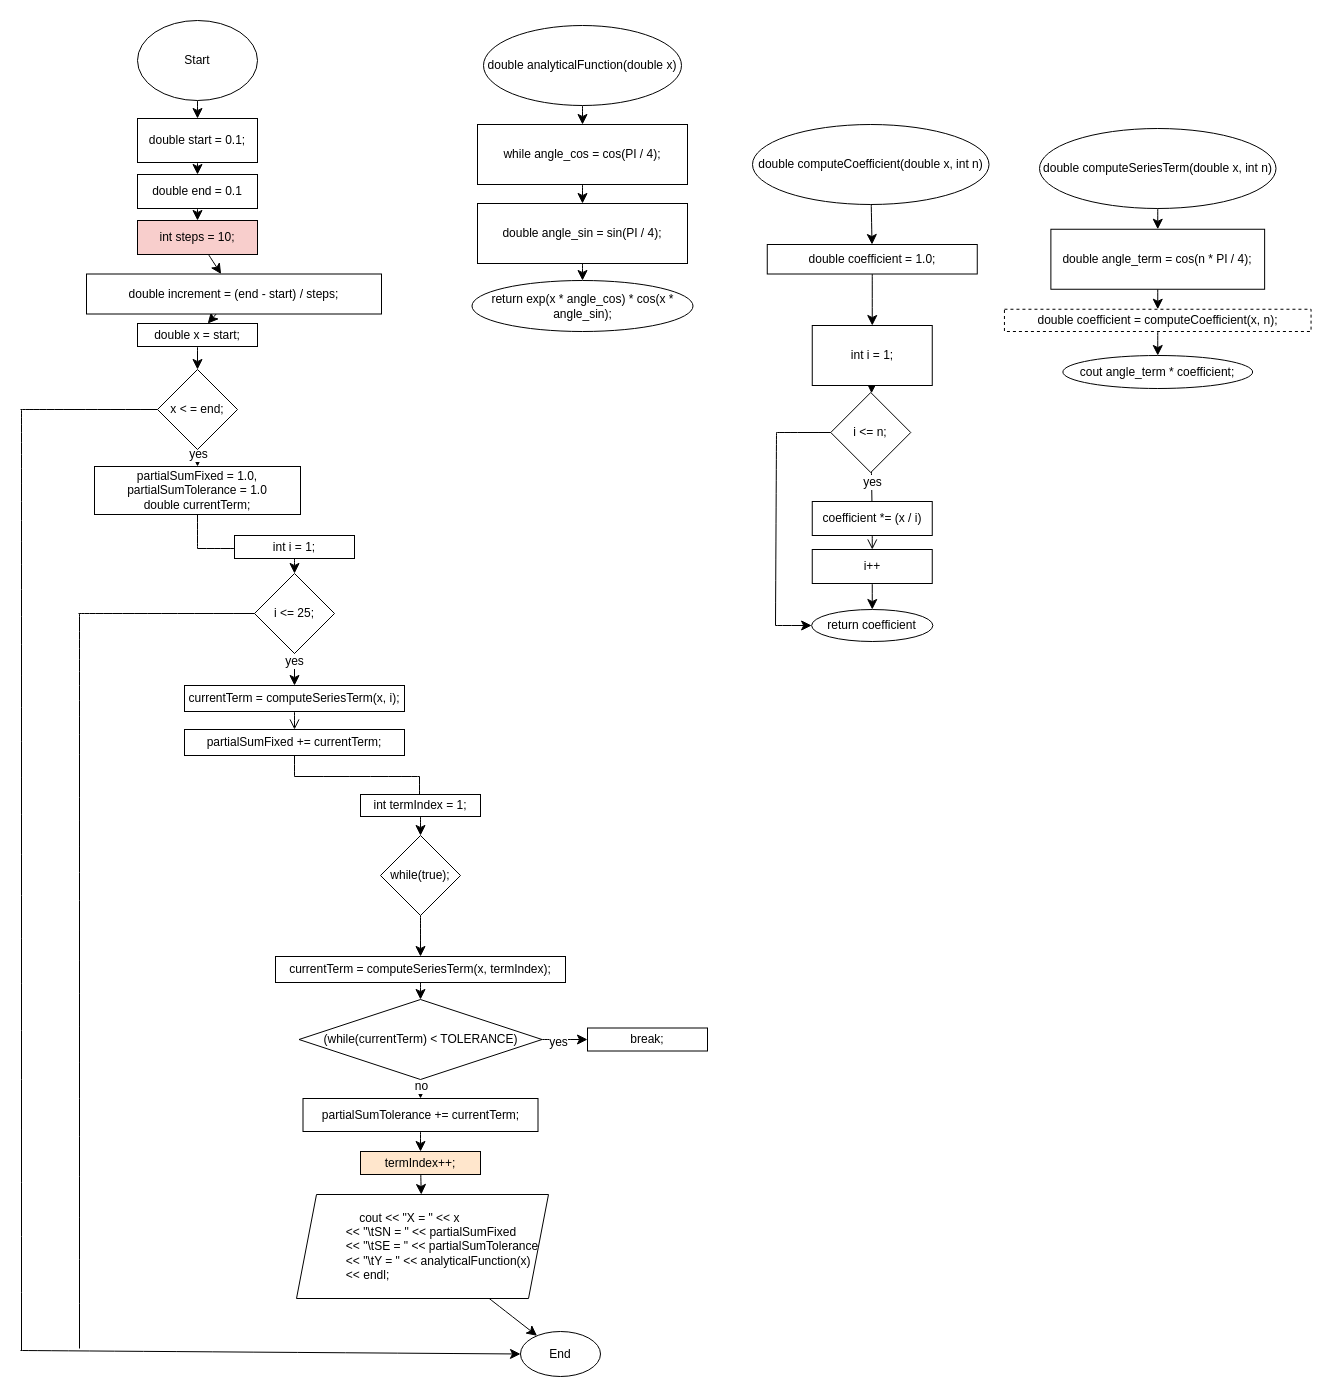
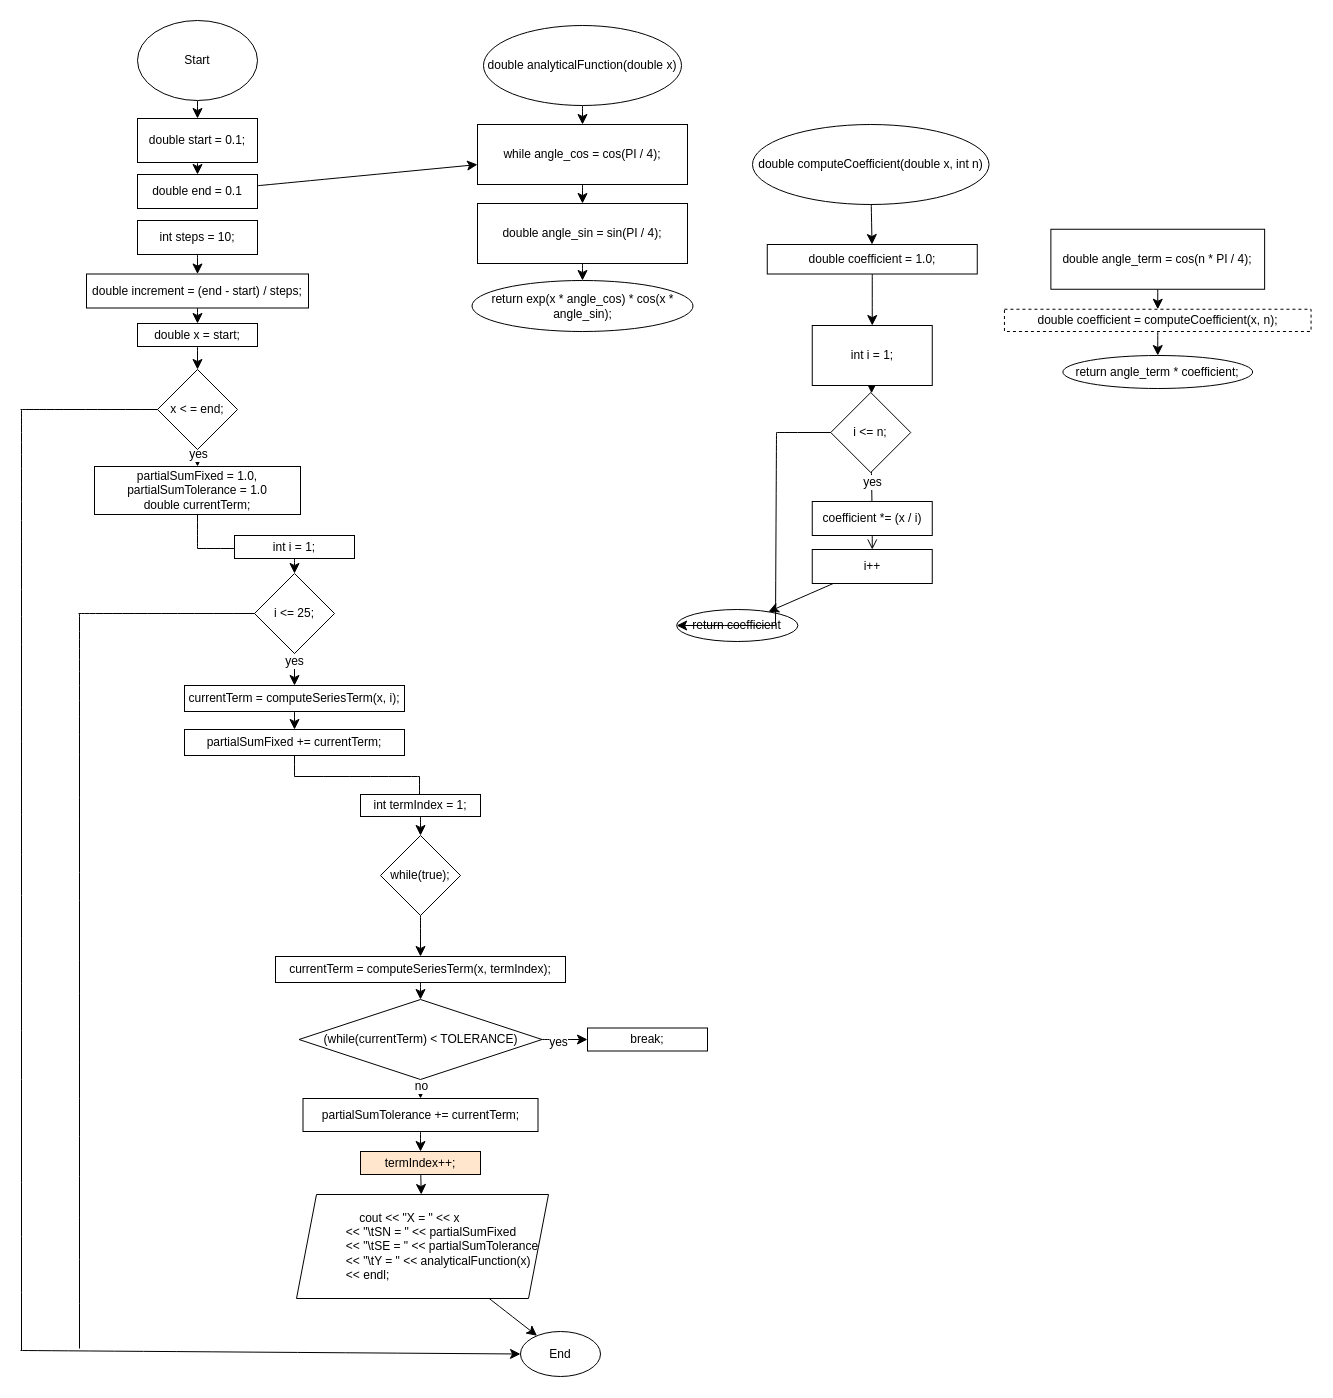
(1158, 169) -> none
(198, 210) -> (365, 175)
(1158, 213) -> none
(198, 238) -> (198, 238)
(234, 294) -> (198, 291)
(1158, 373) -> (1158, 373)
(872, 626) -> (737, 626)
(295, 722) -> (295, 720)
